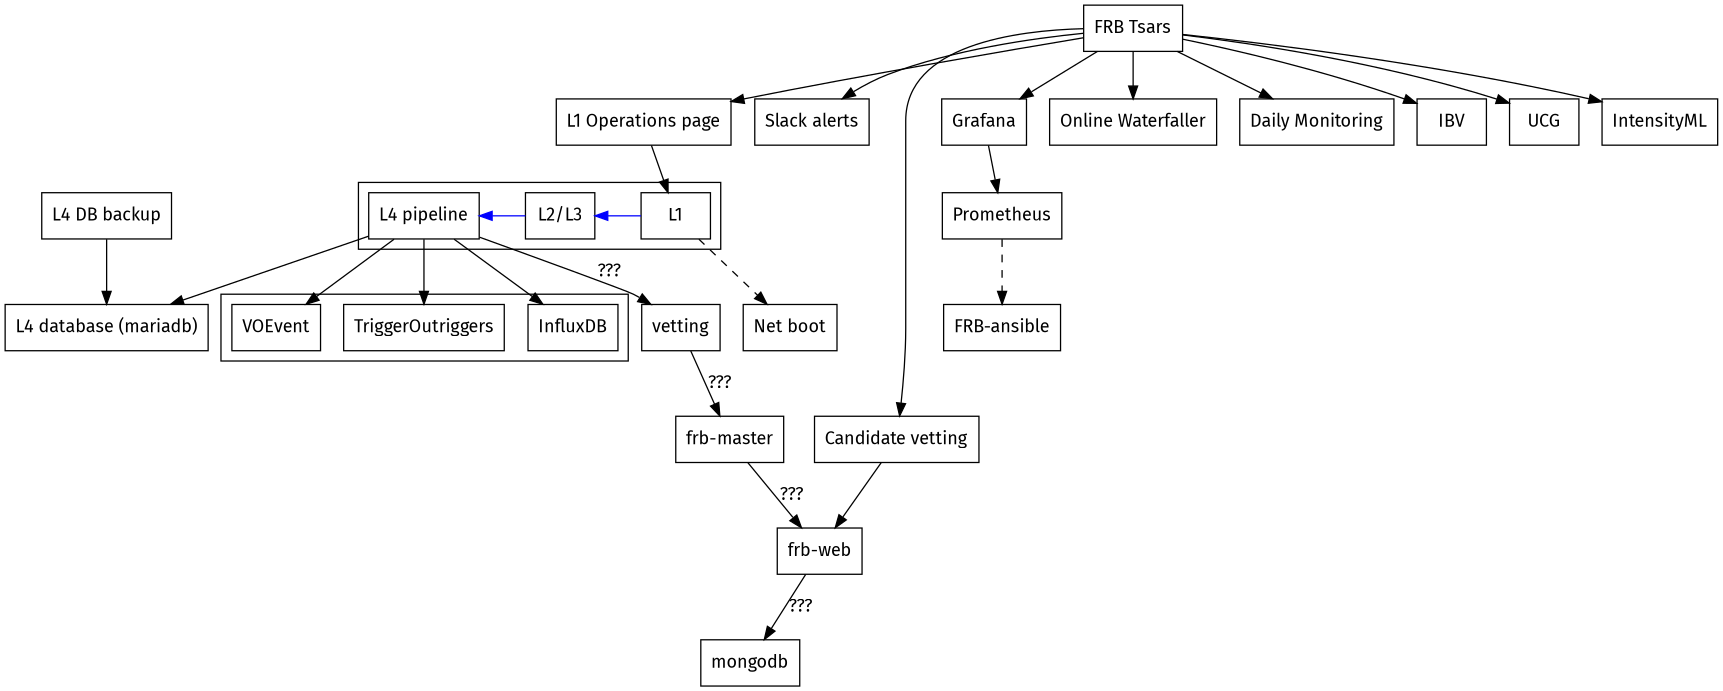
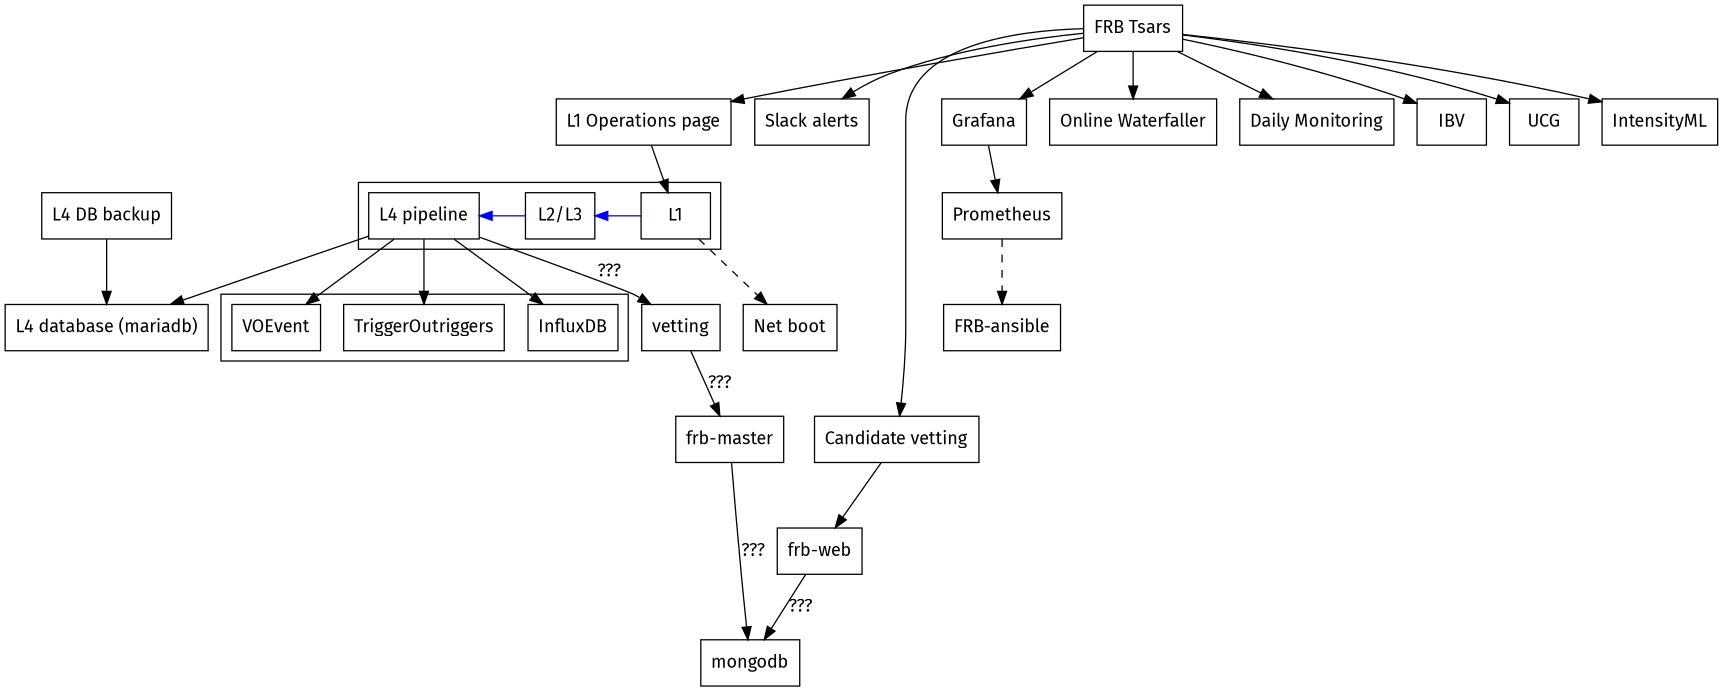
(770, 490) -> (739, 545)
